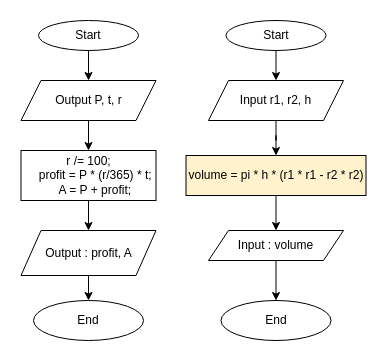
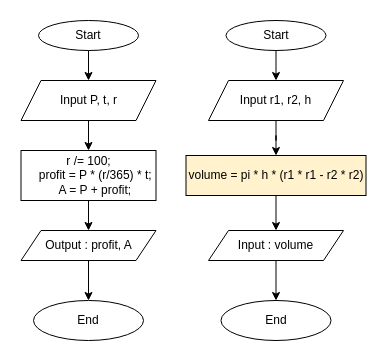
(89, 101) -> (89, 101)
(89, 253) -> (89, 246)
